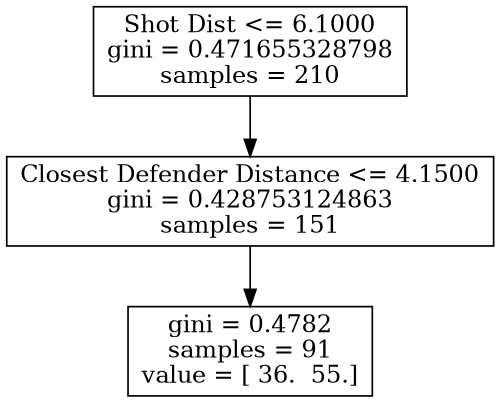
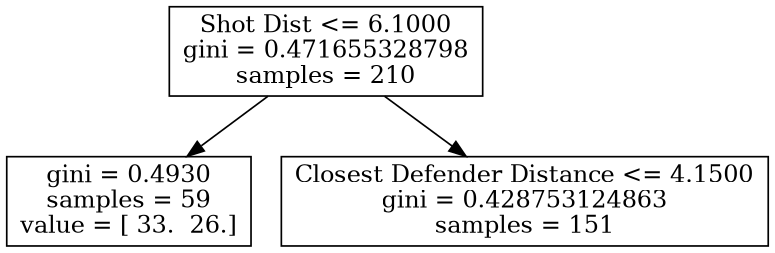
none -> (129, 201)
(250, 351) -> none
